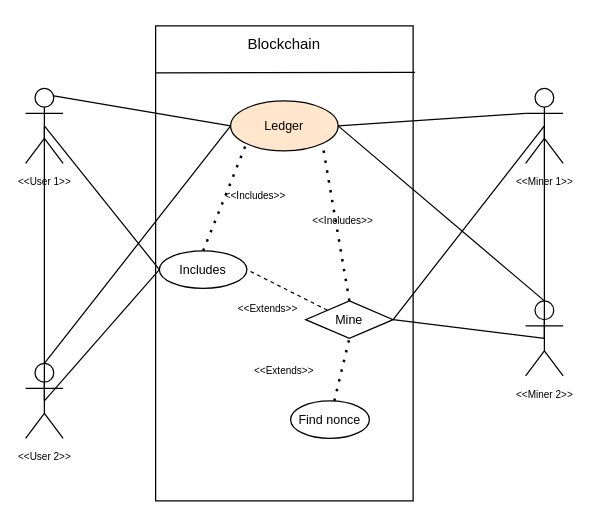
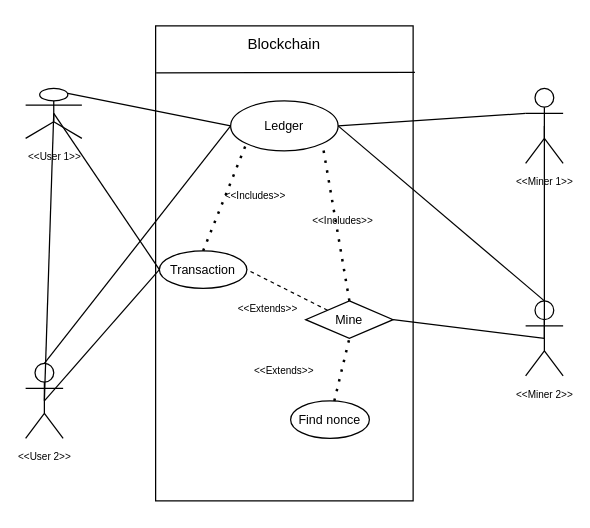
(44, 126) -> (54, 113)
(284, 126) -> (284, 126)
(468, 223) -> none
(203, 269) -> (203, 269)
